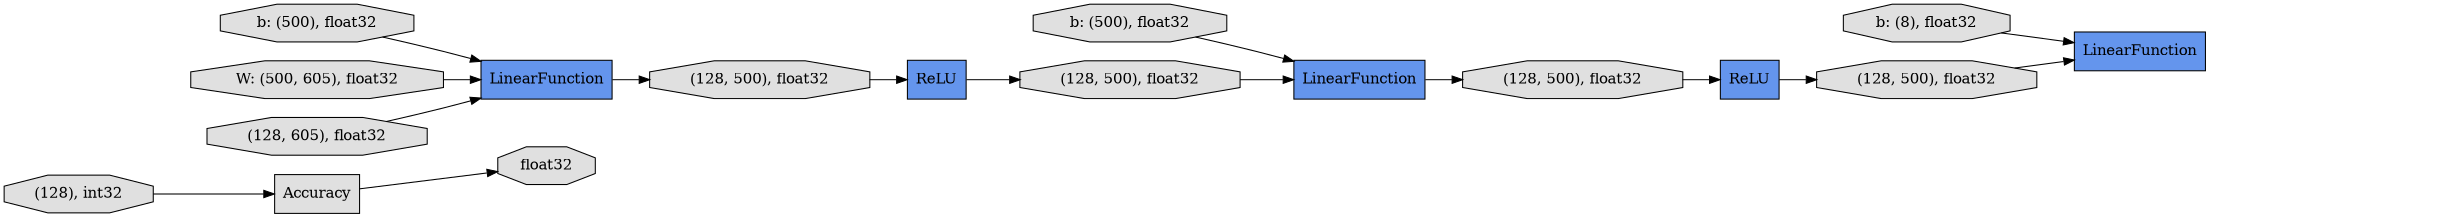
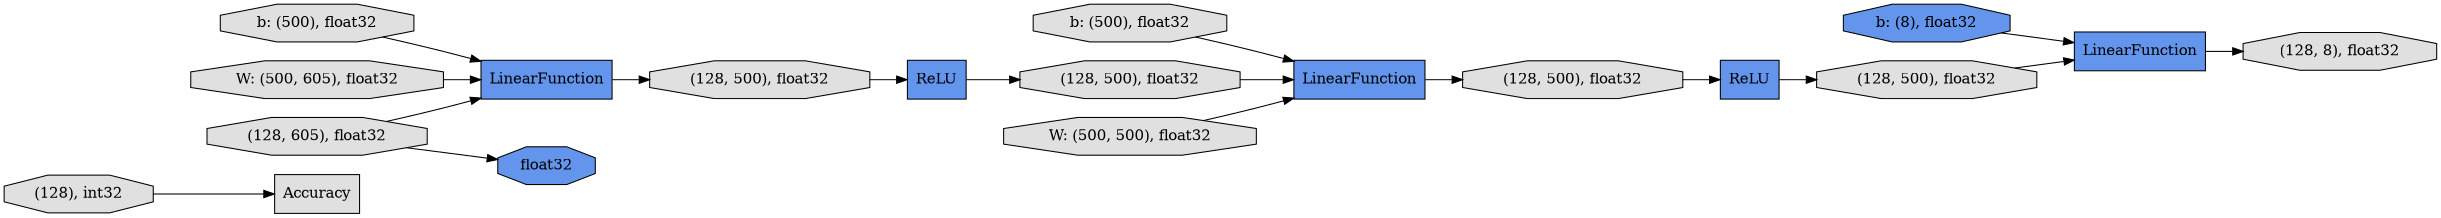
(1927, 23) -> (1927, 23)
none -> (2340, 51)
none -> (1130, 136)
(547, 166) -> (547, 166)
(423, 181) -> (447, 153)
